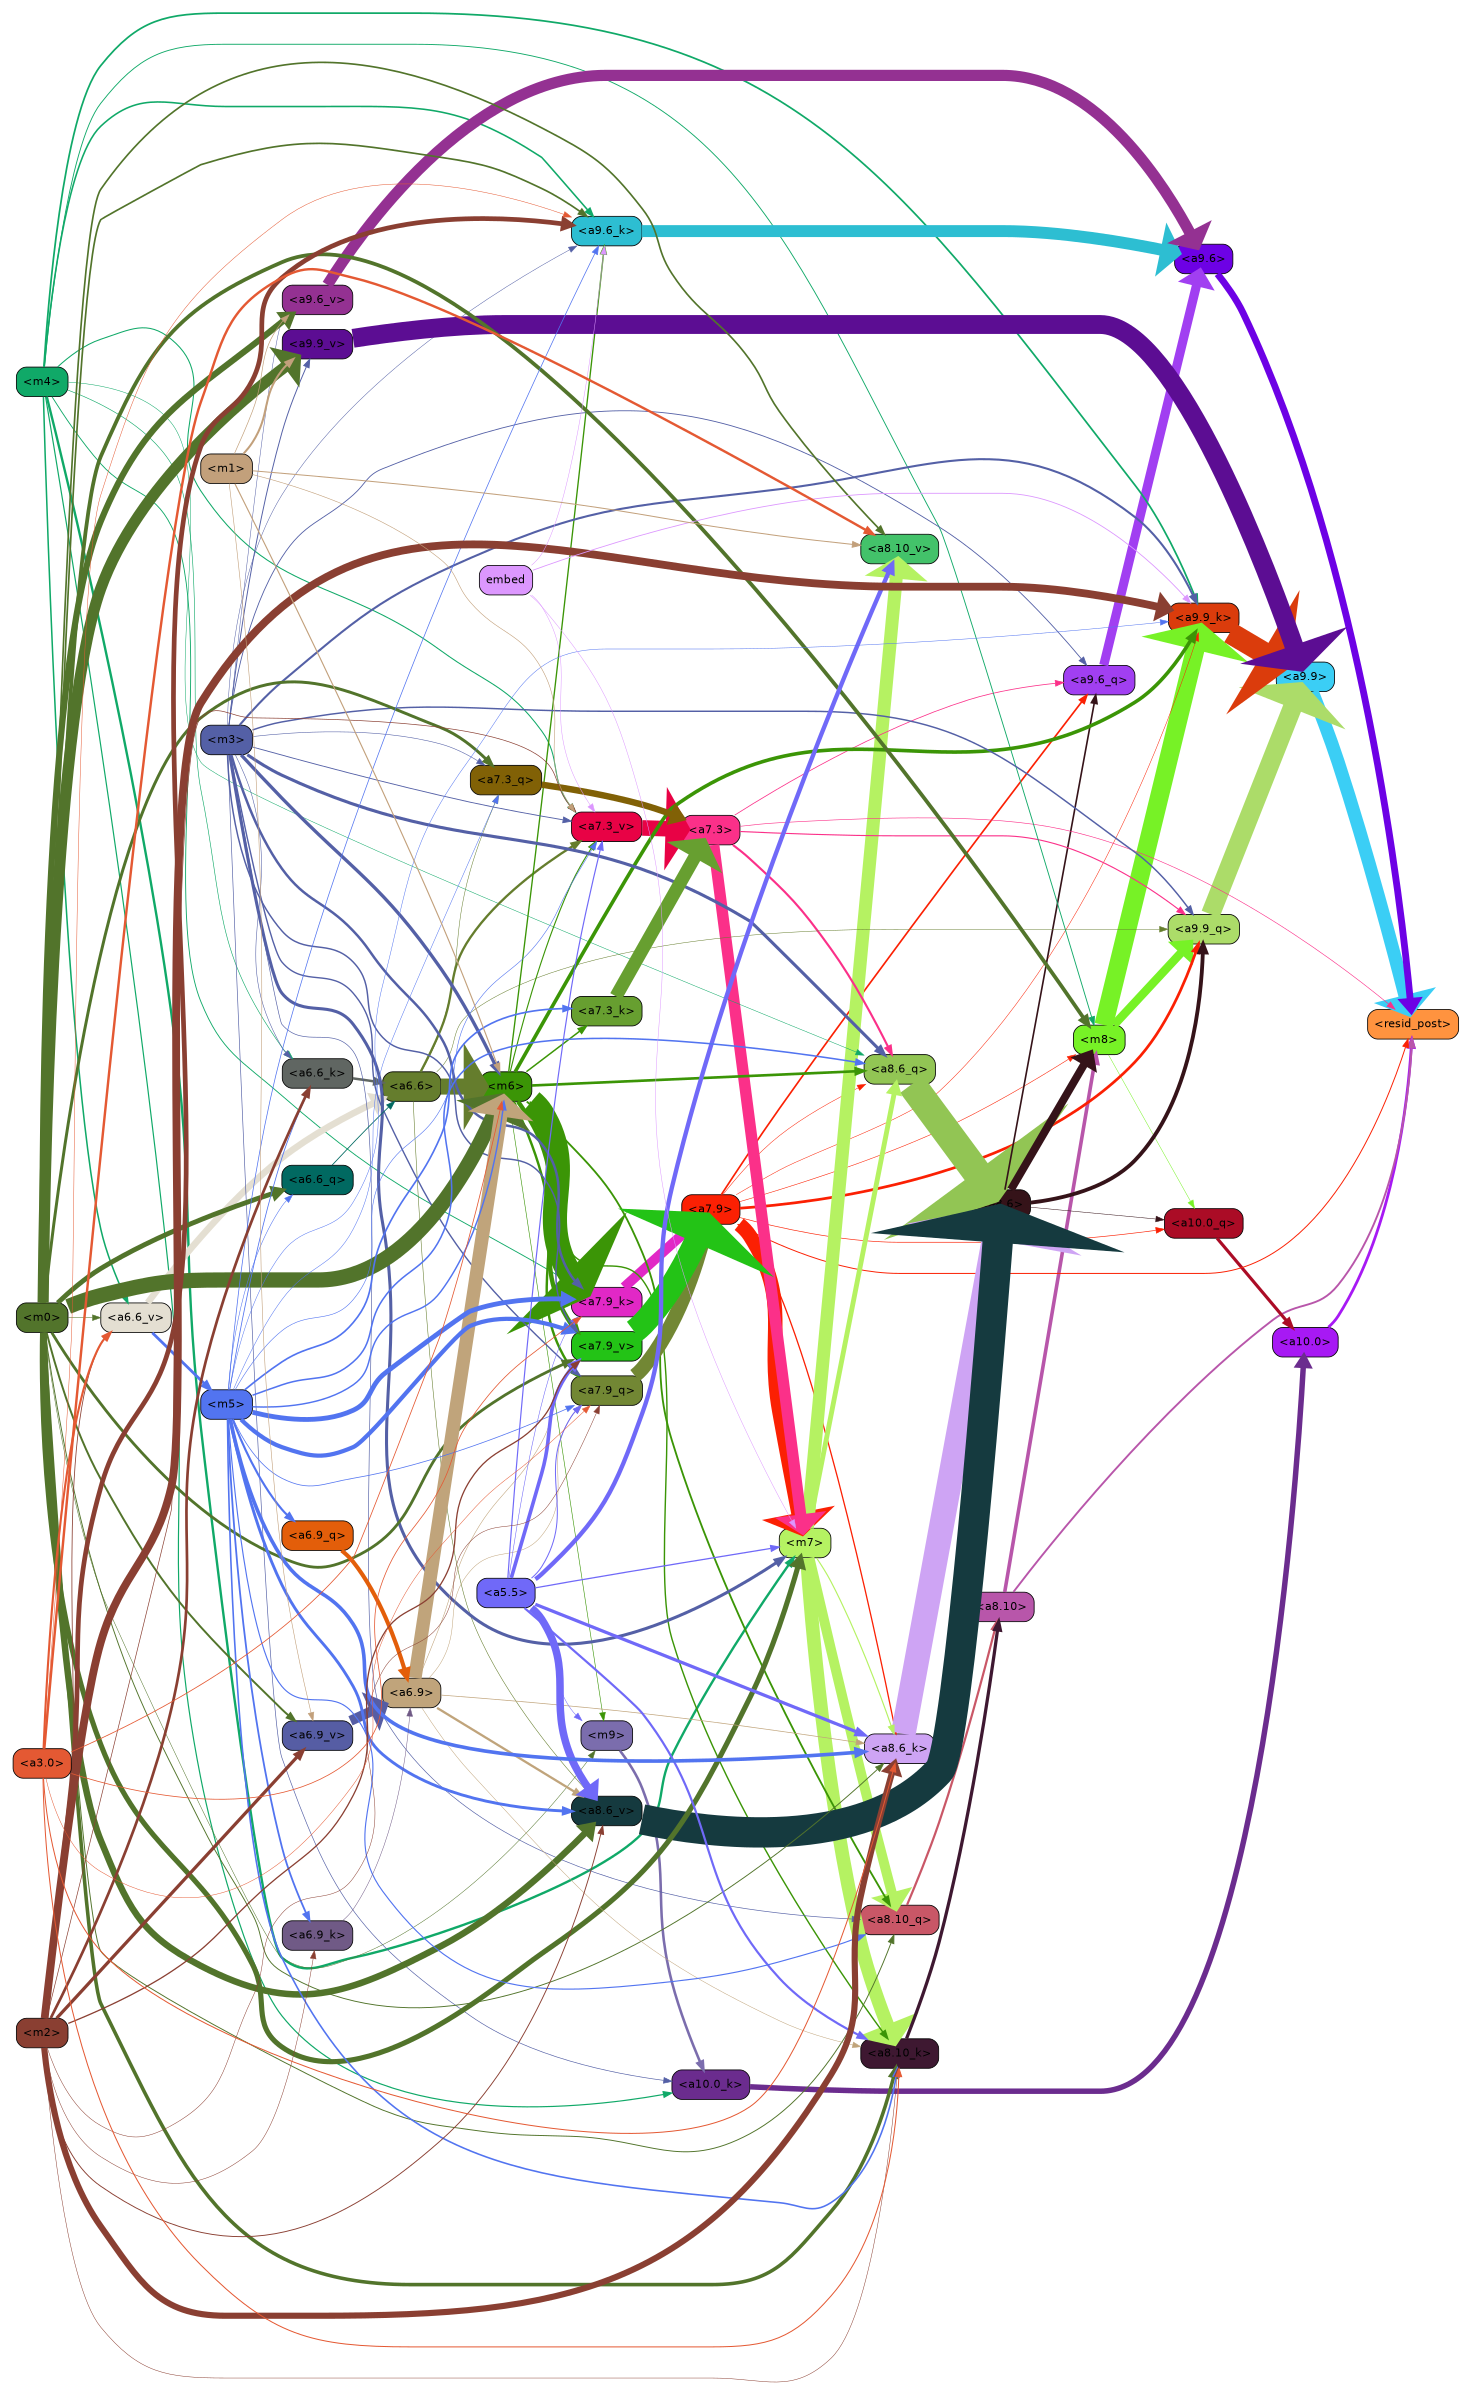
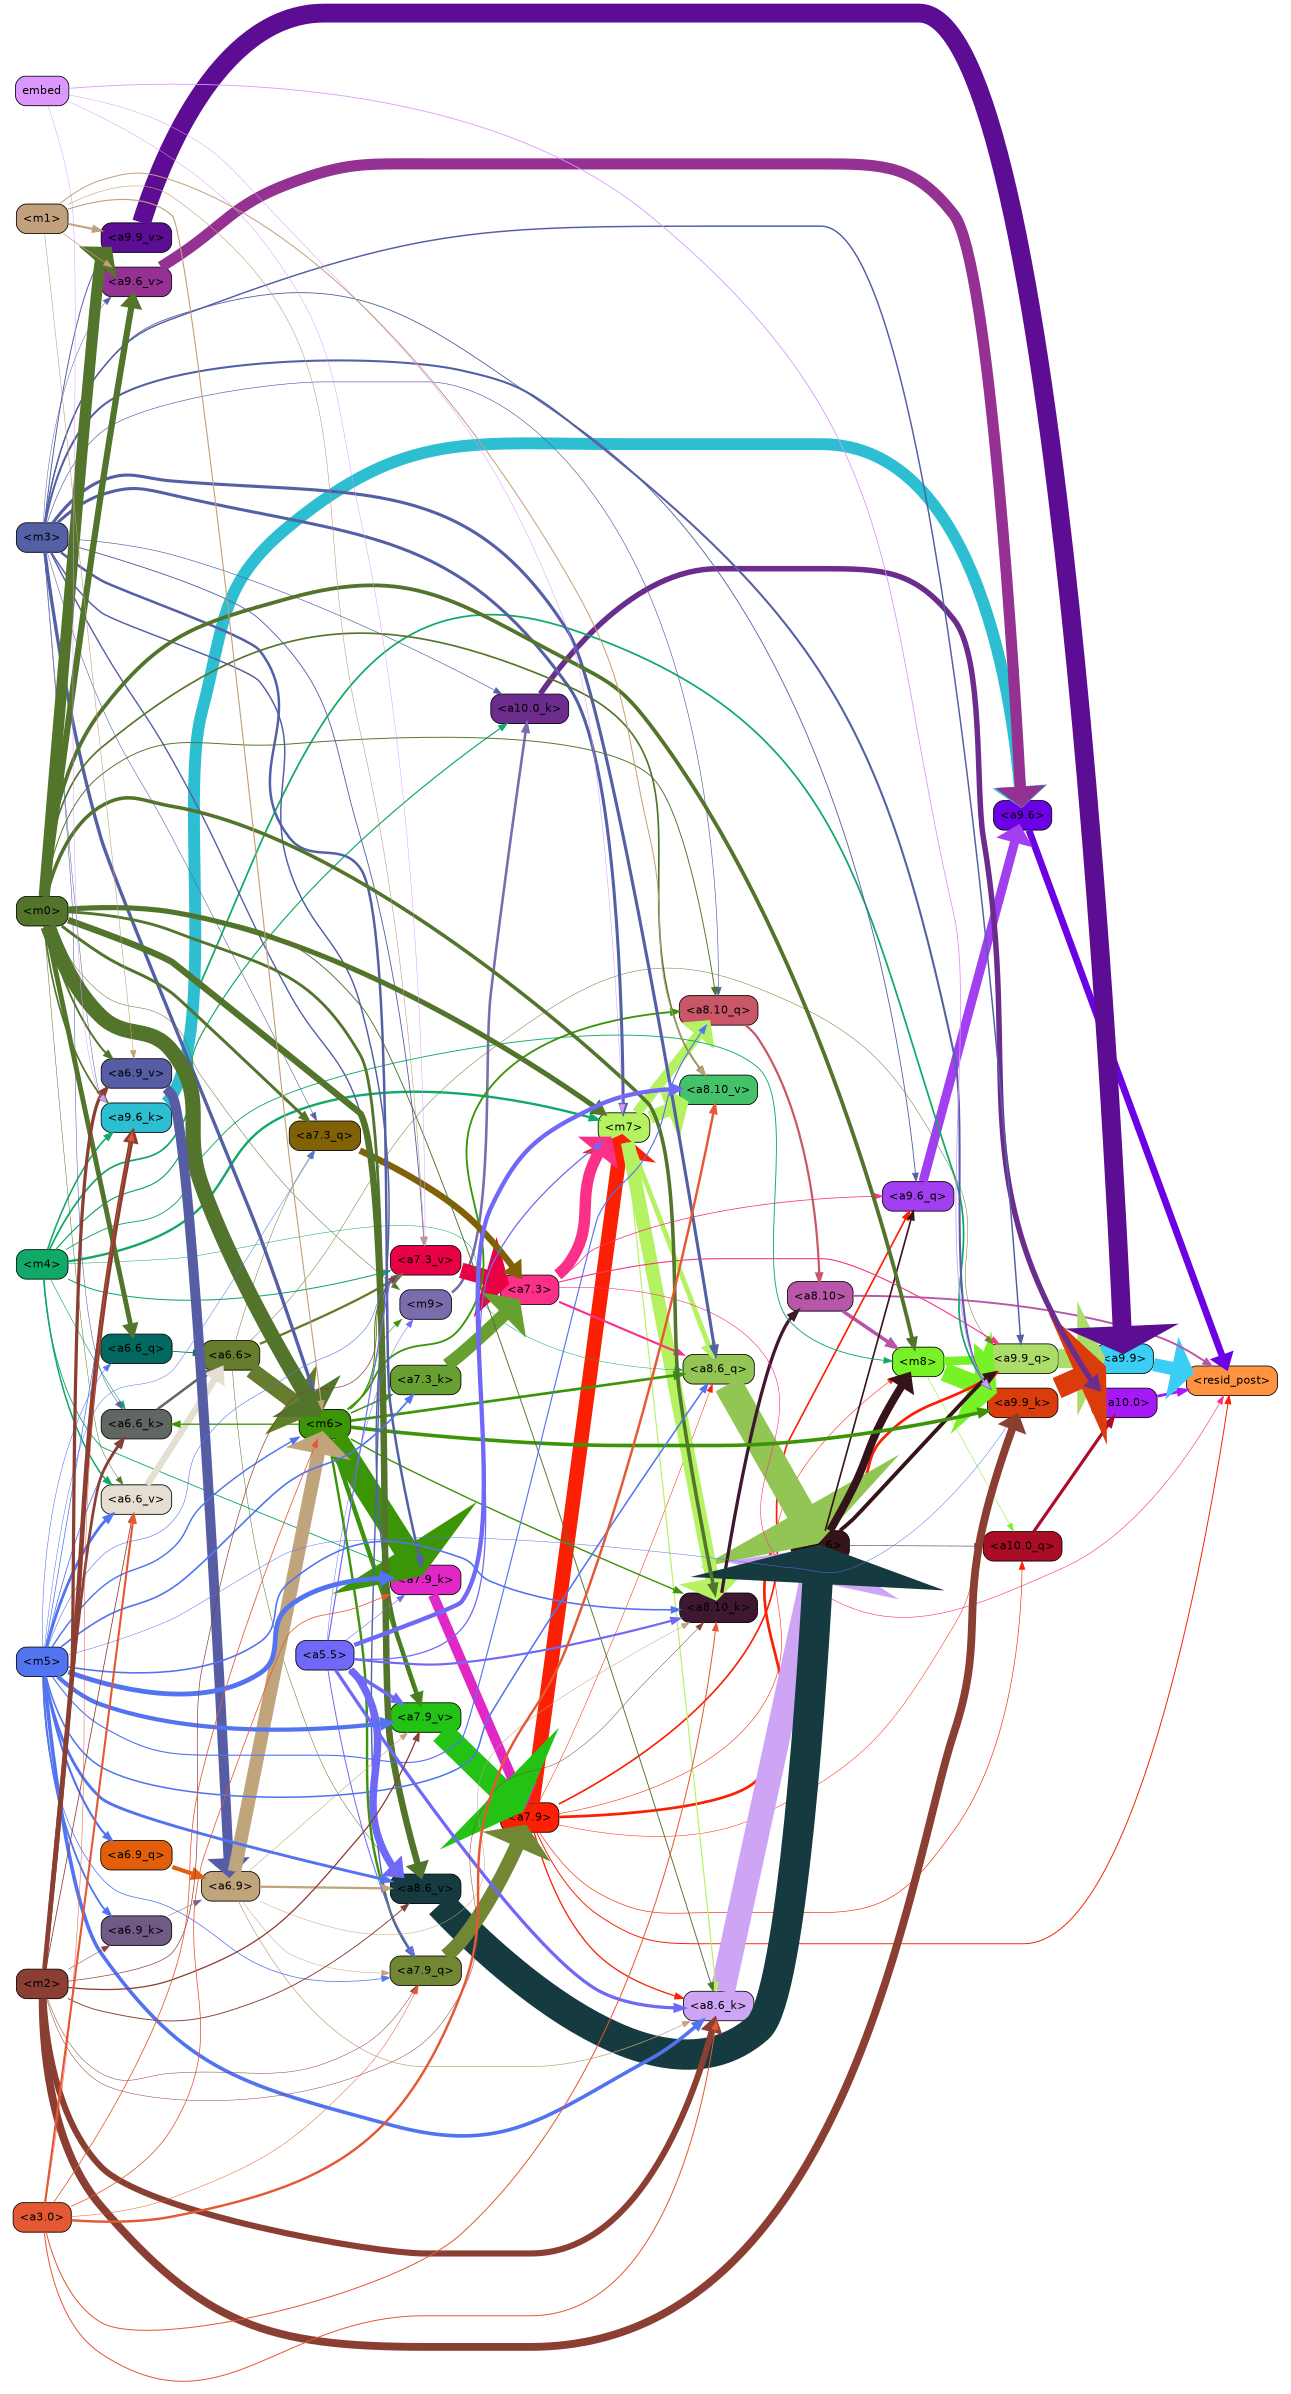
(555, 684) -> (243, 1424)
(184, 1363) -> (68, 1584)
